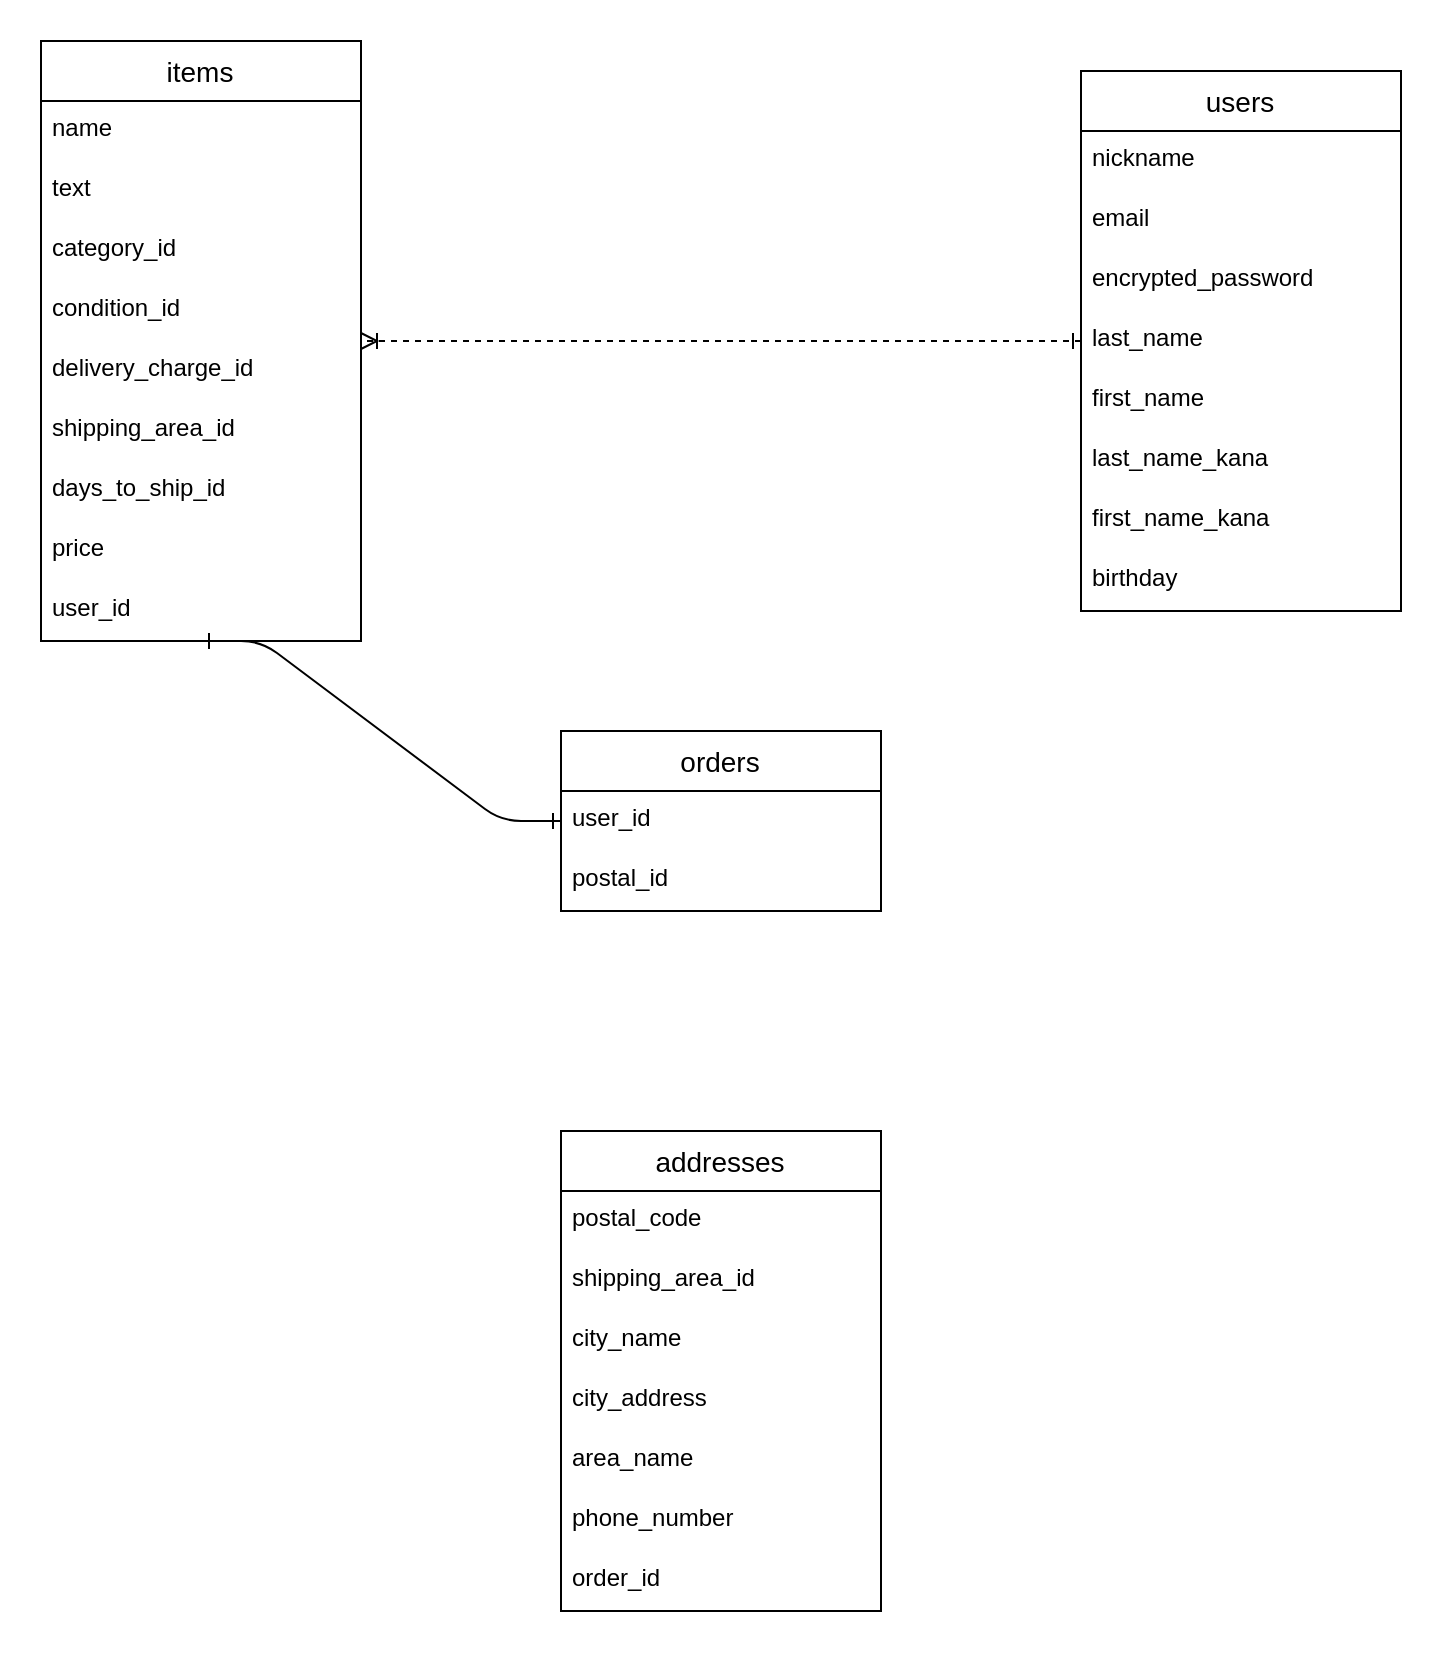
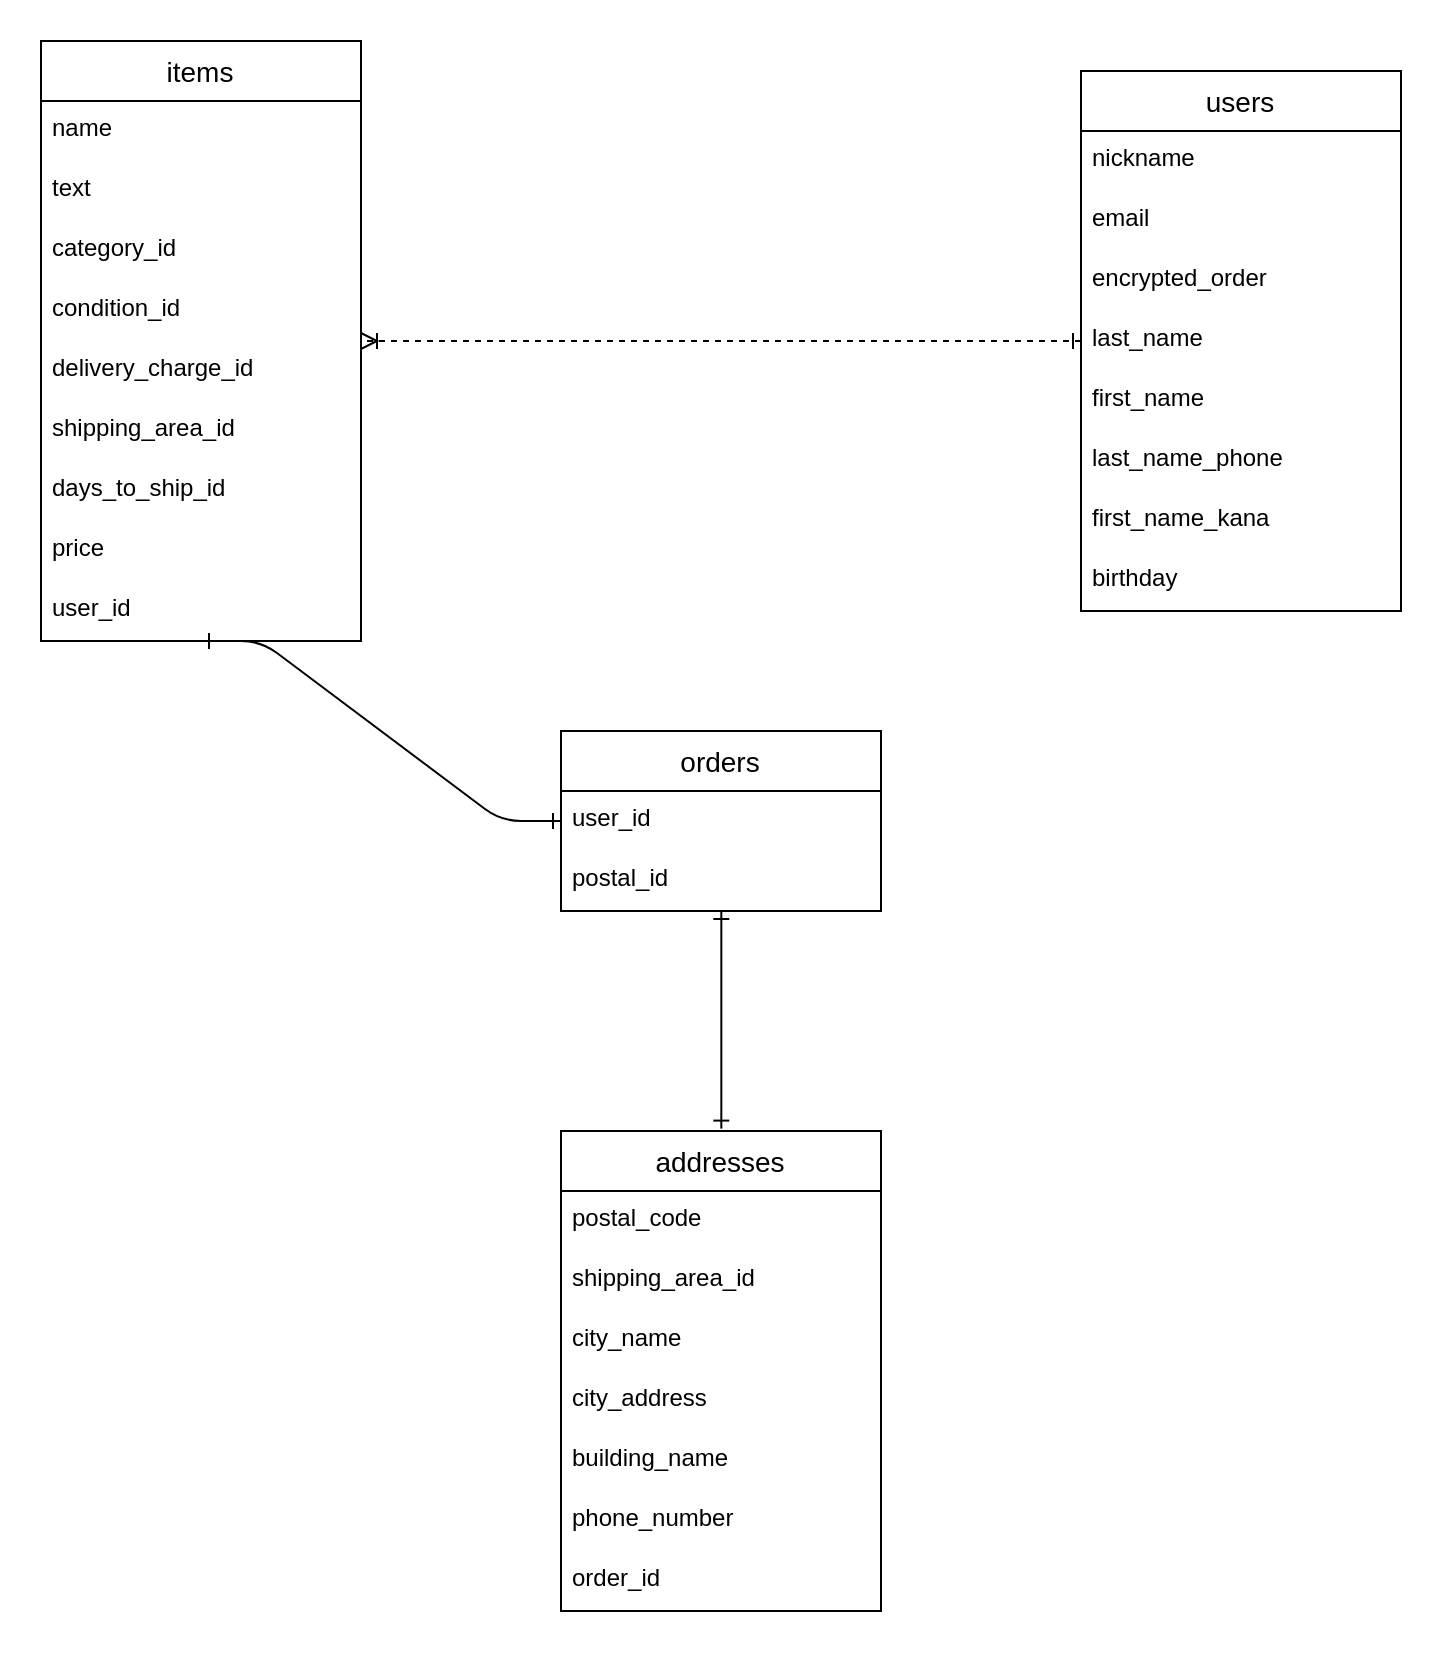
(1213, 278) -> (1193, 278)
(1183, 458) -> (1190, 458)
none -> (721, 1021)
(632, 1458) -> (650, 1458)
